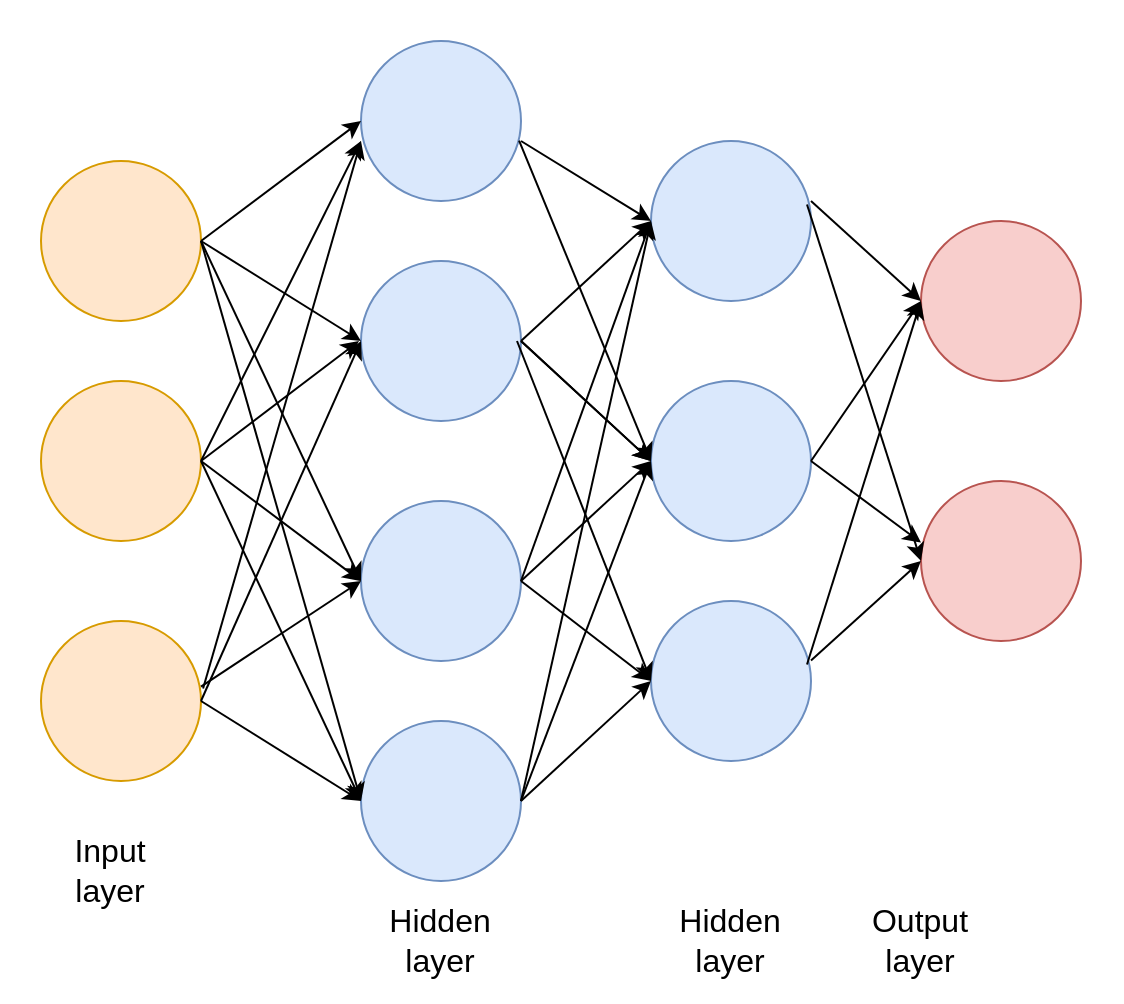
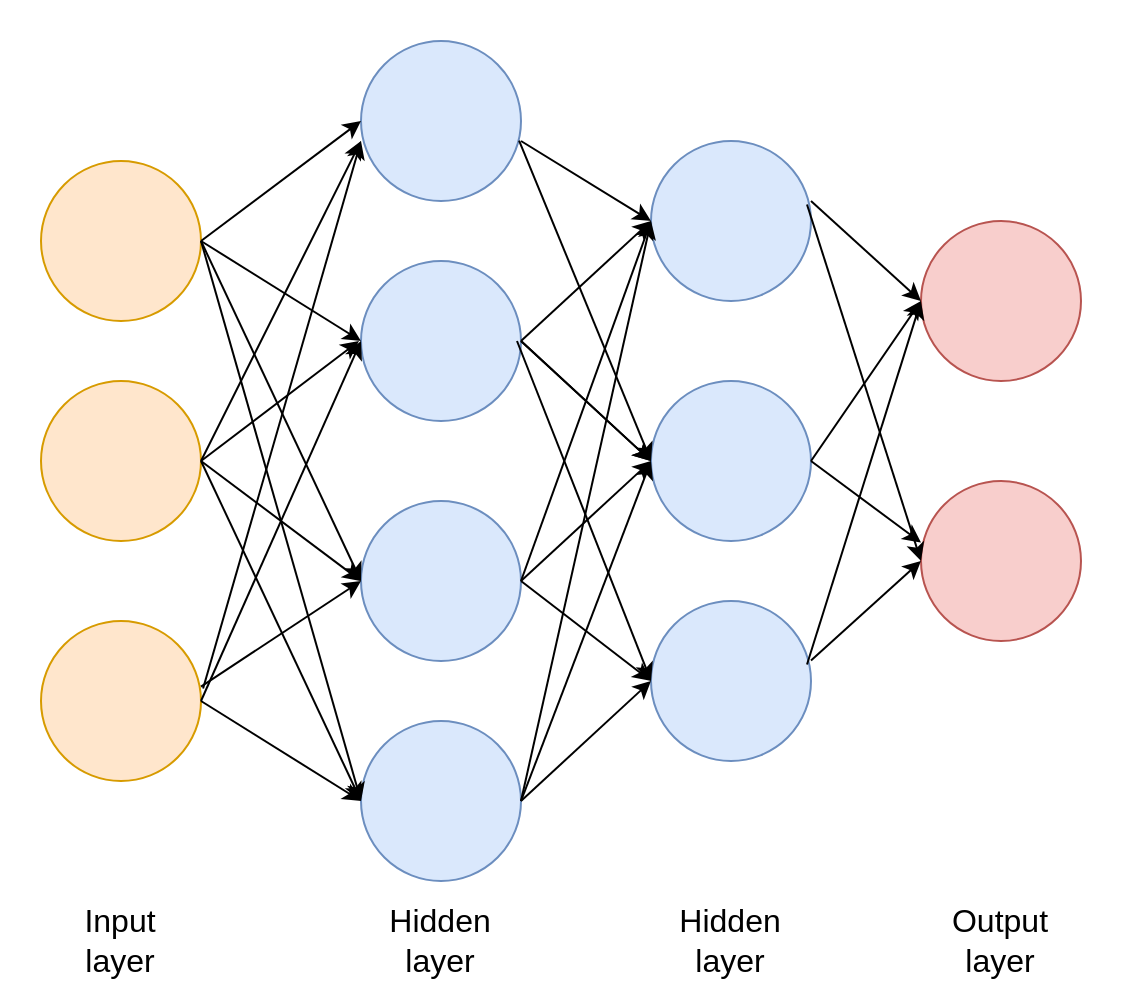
(111, 871) -> (121, 941)
(921, 941) -> (1001, 941)
